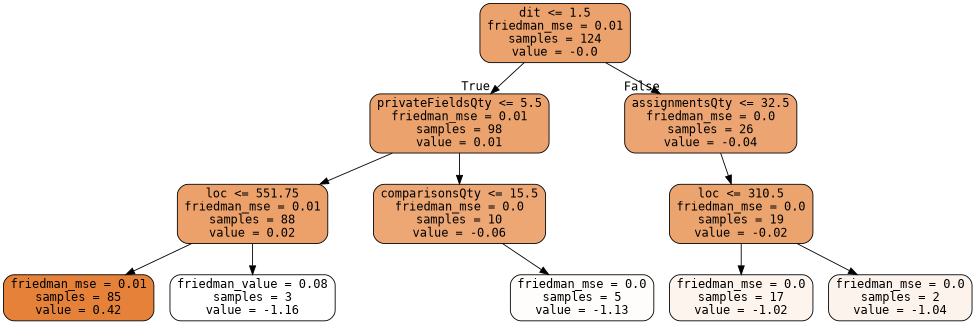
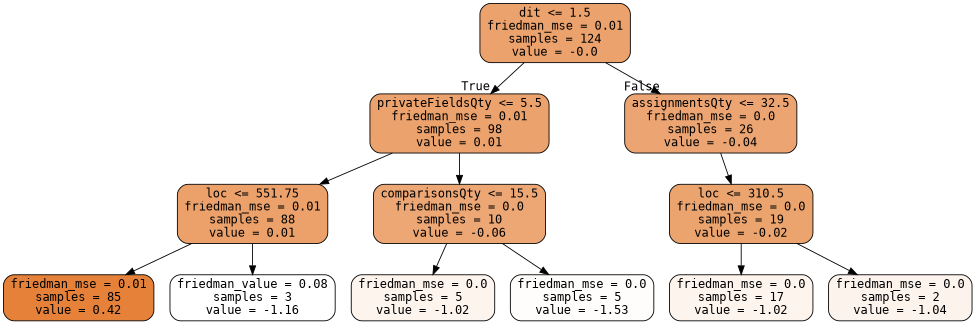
(253, 214) -> (253, 214)
none -> (423, 298)
(582, 298) -> (582, 298)
